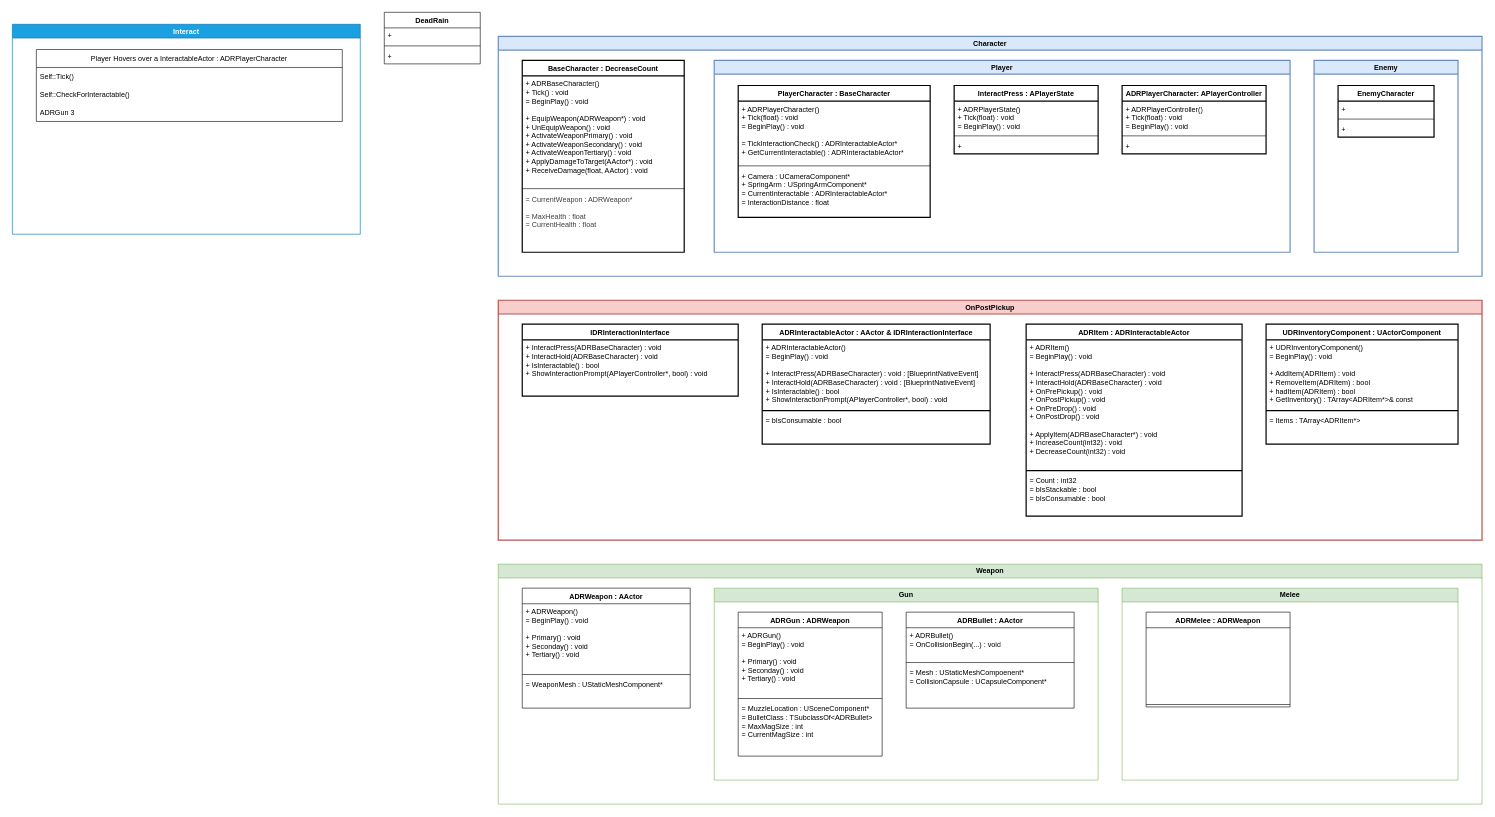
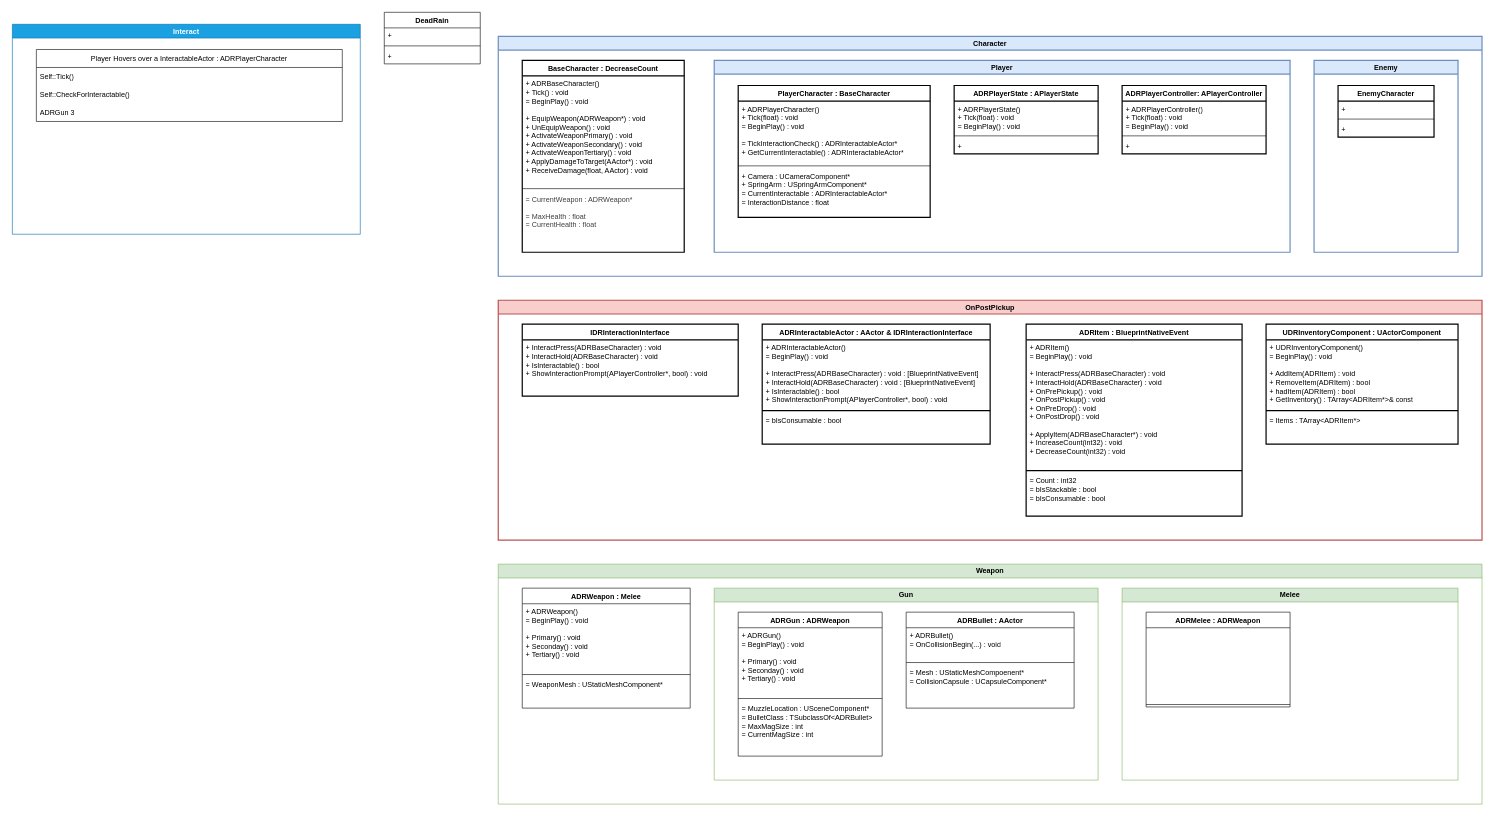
(1026, 94) -> (1026, 94)
(1194, 94) -> (1194, 94)
(1134, 333) -> (1134, 333)
(606, 597) -> (606, 597)
